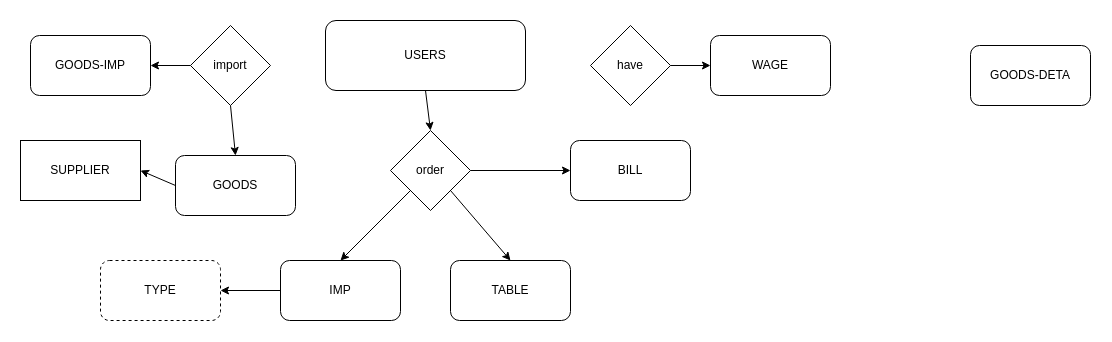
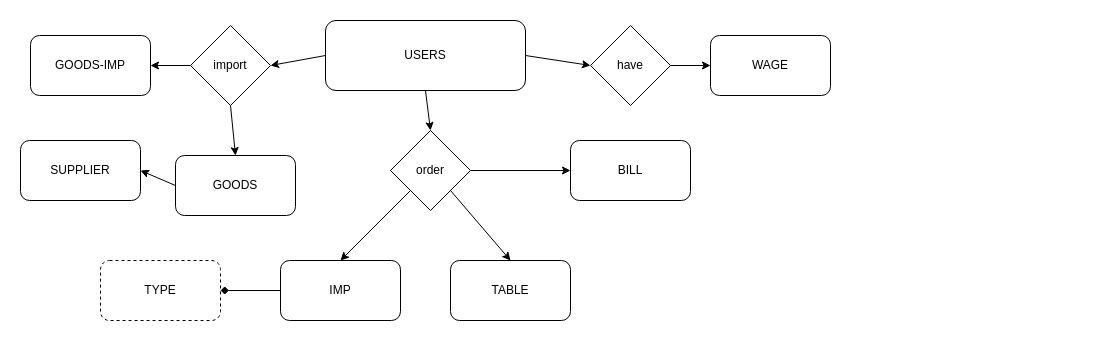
none -> (302, 60)
none -> (554, 60)
(1031, 76) -> none
(81, 171) -> (81, 171)
(228, 291) -> (229, 291)
